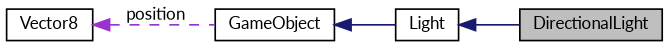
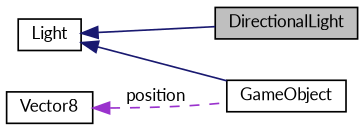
(373, 25) -> (162, 64)
